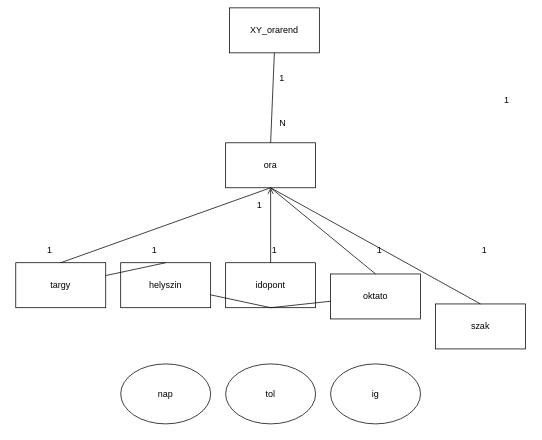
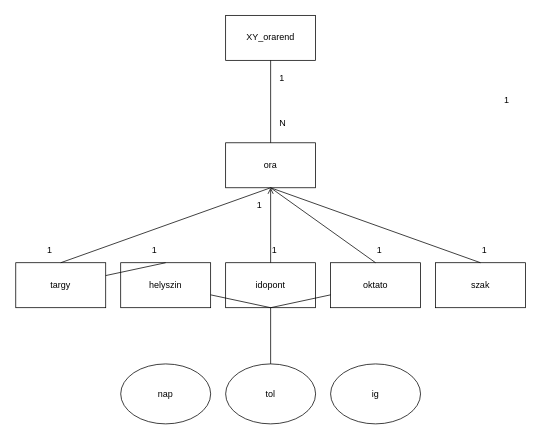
(274, 30) -> (270, 38)
(375, 297) -> (375, 285)
(480, 327) -> (480, 285)
none -> (270, 336)
